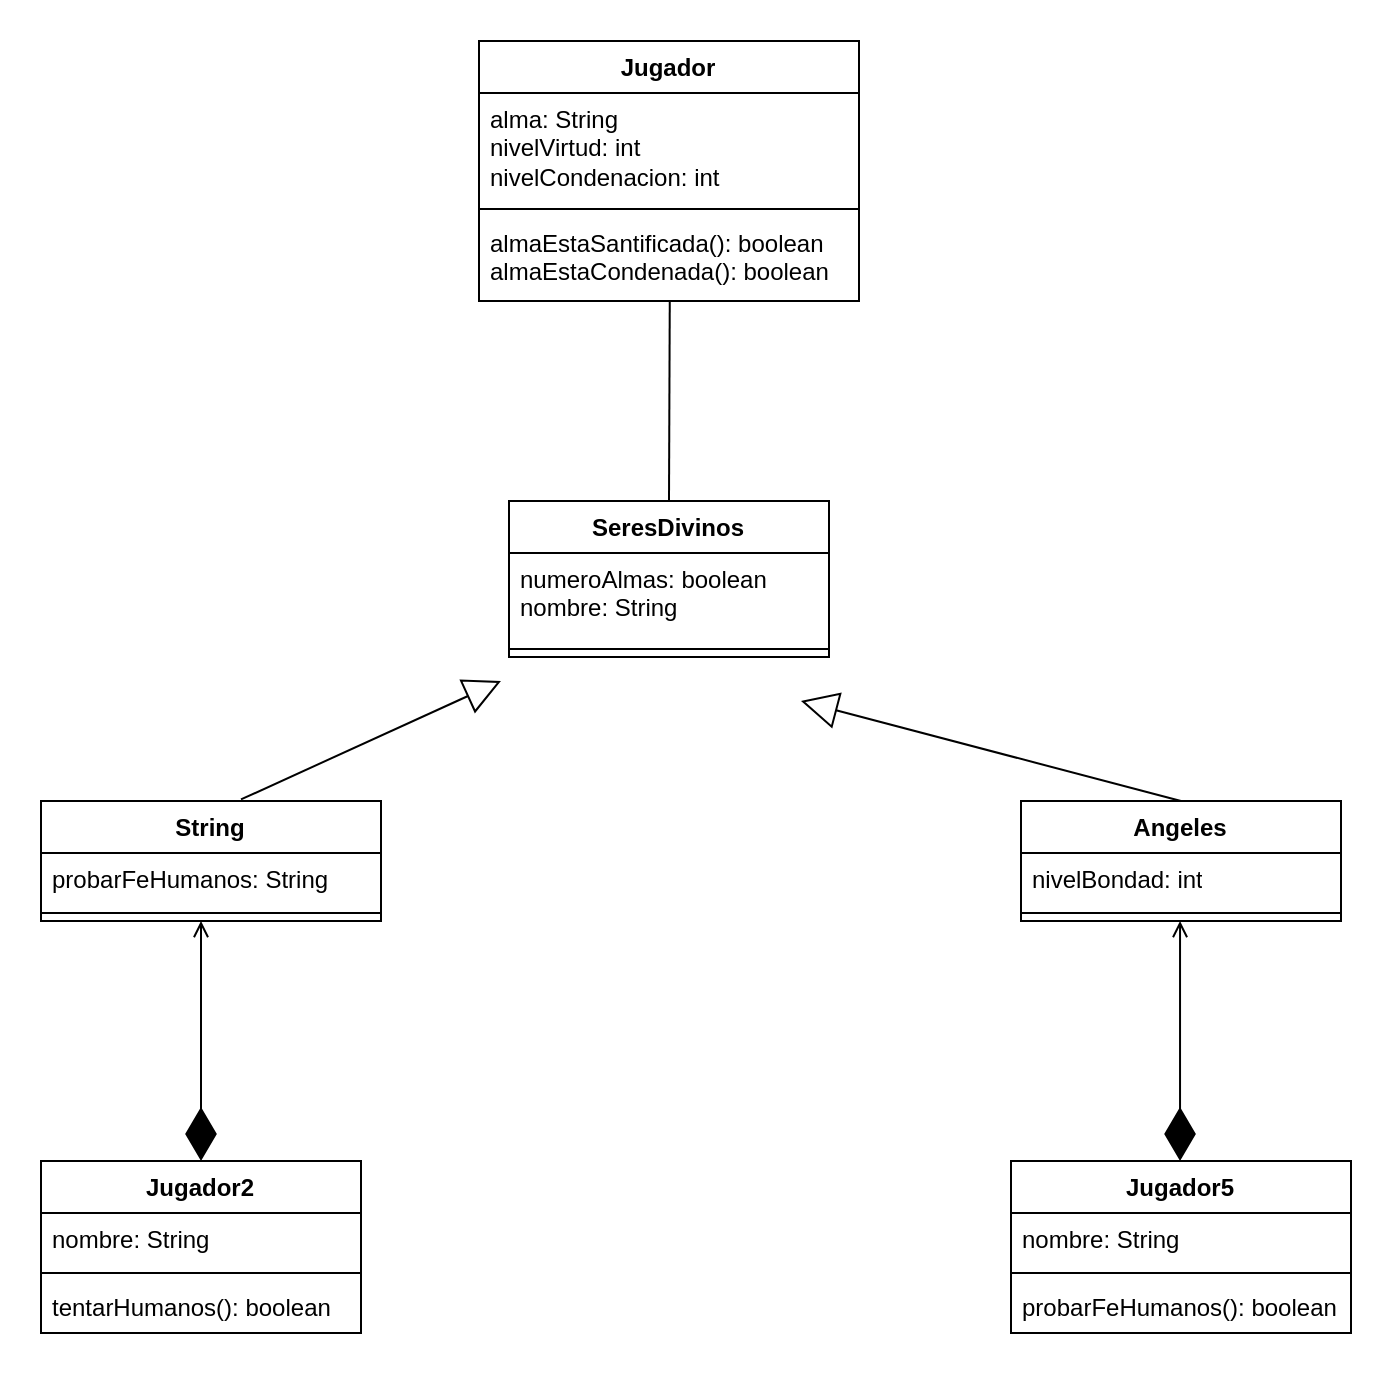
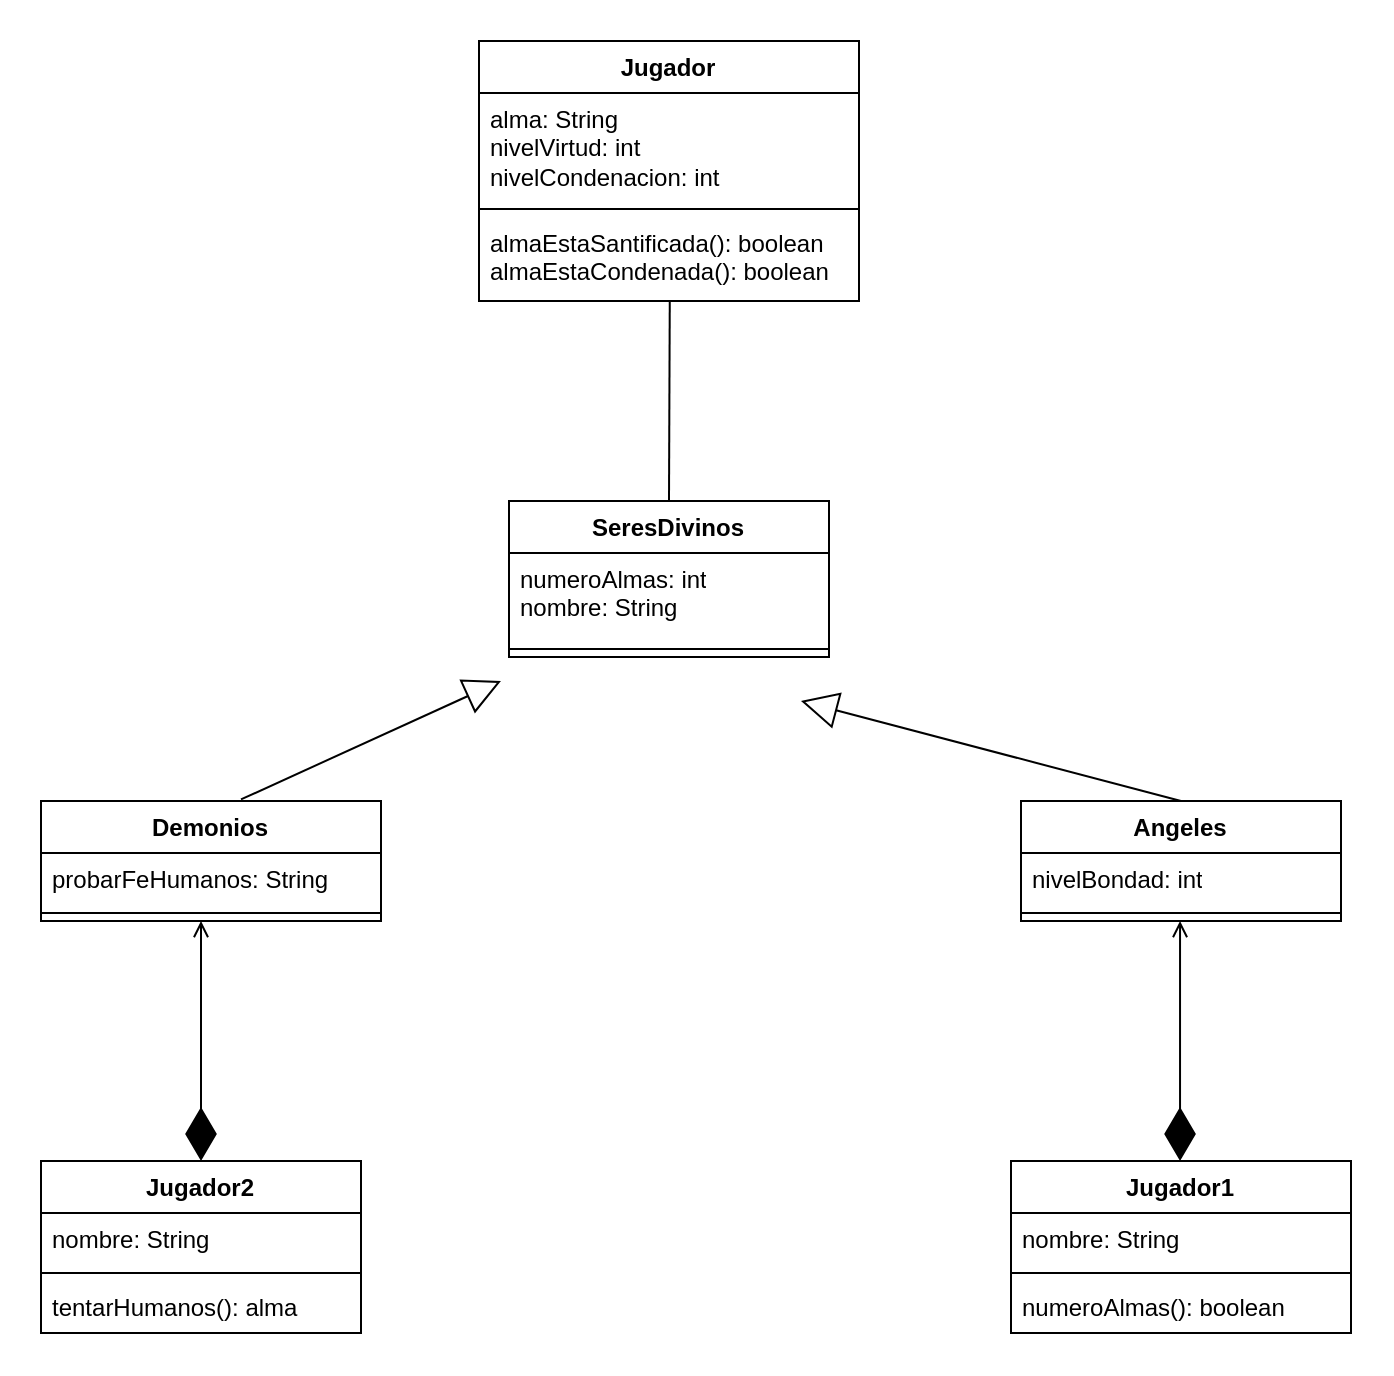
(643, 596) -> (616, 596)
(211, 829) -> (211, 829)
(1181, 1189) -> (1181, 1189)
(203, 1324) -> (185, 1309)
(1183, 1324) -> (1158, 1309)
